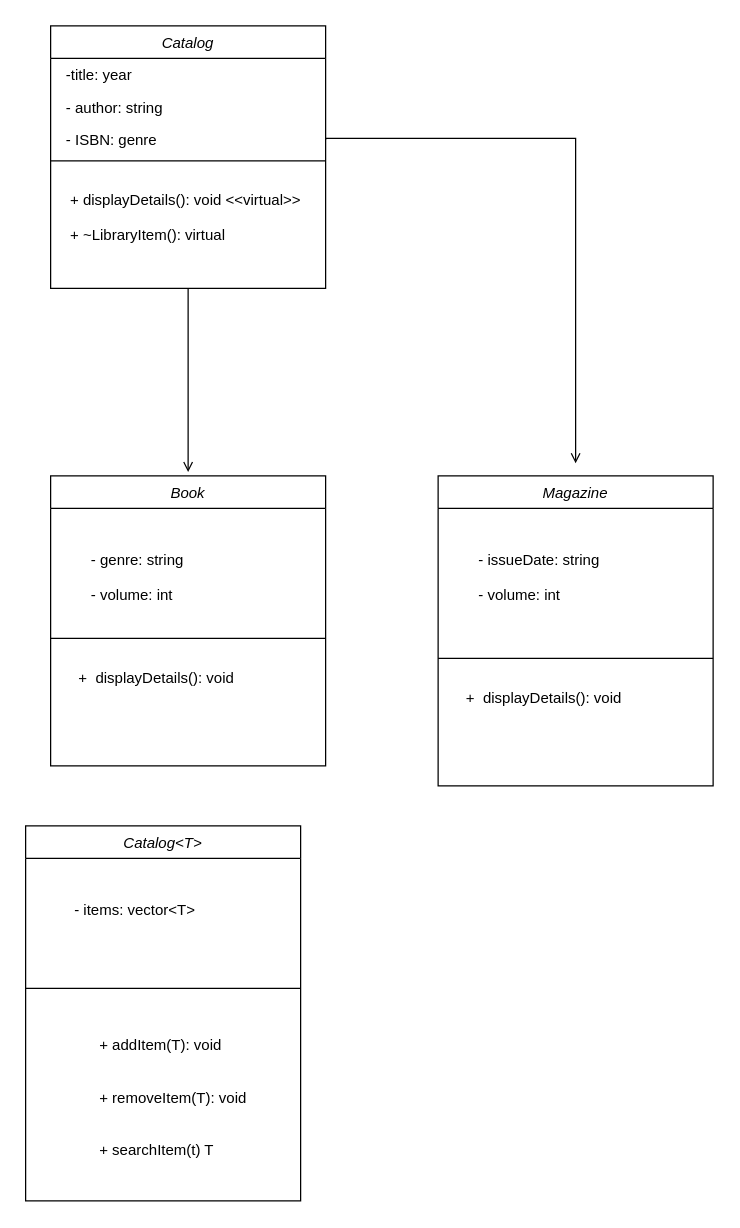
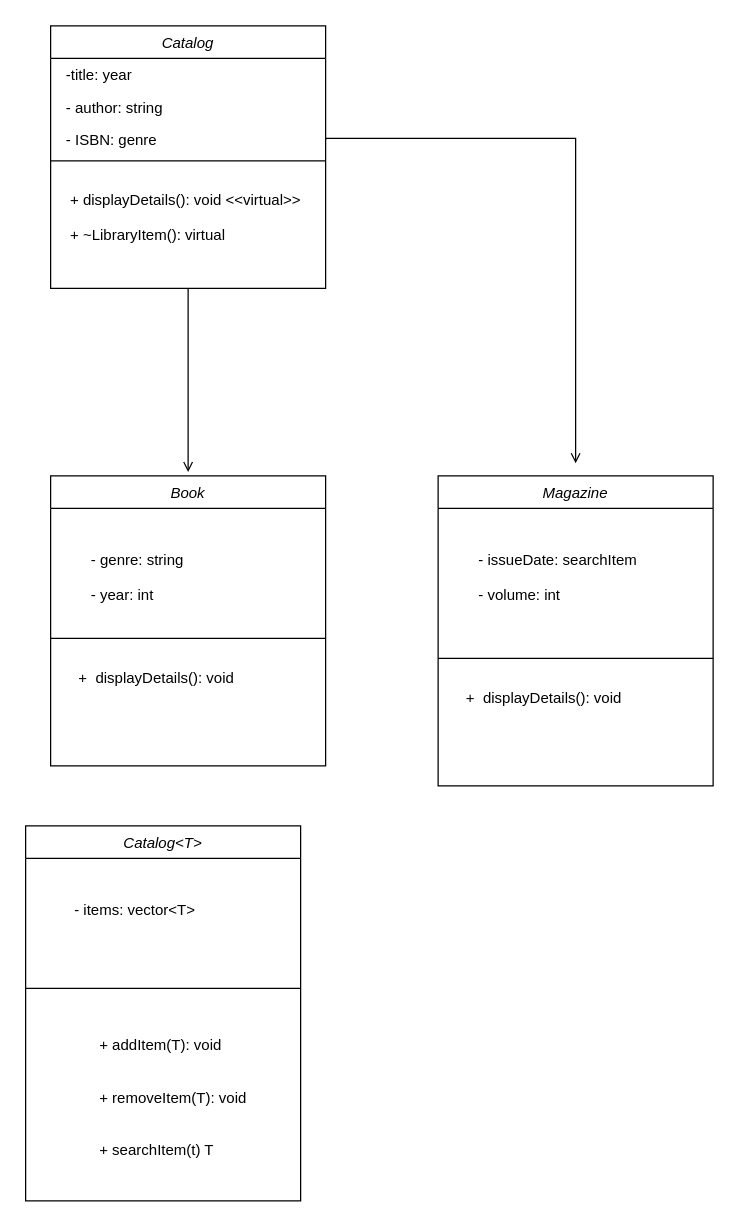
(113, 560) -> (113, 560)
(515, 560) -> (534, 560)
